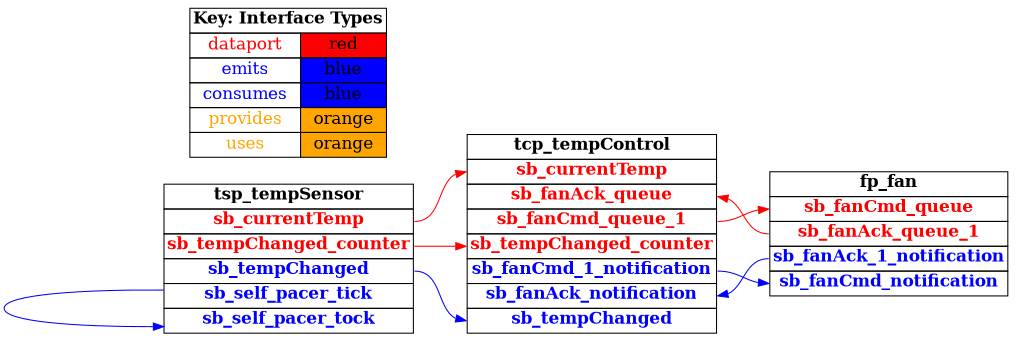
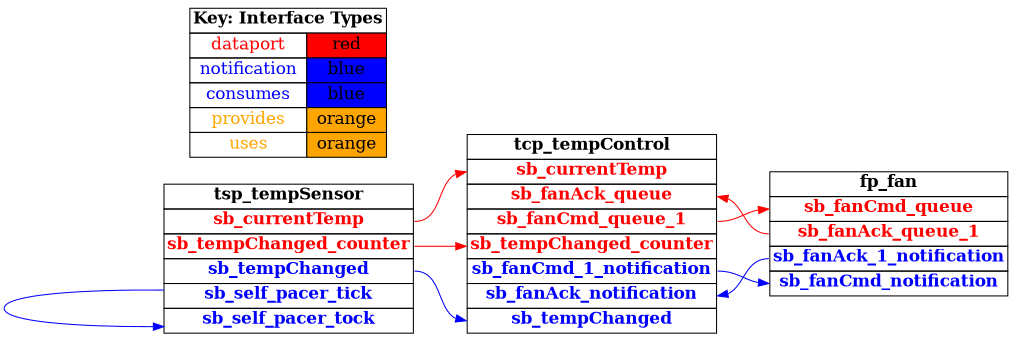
(245, 69) -> (248, 69)
